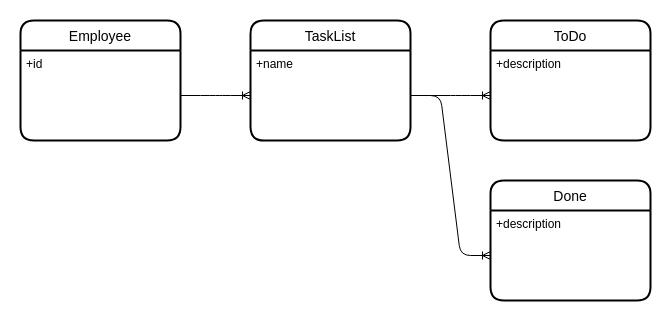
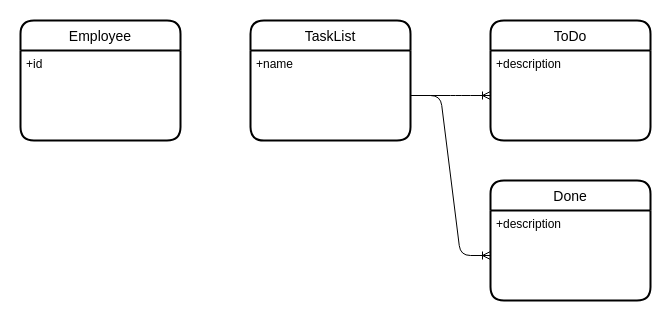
(216, 96) -> none
